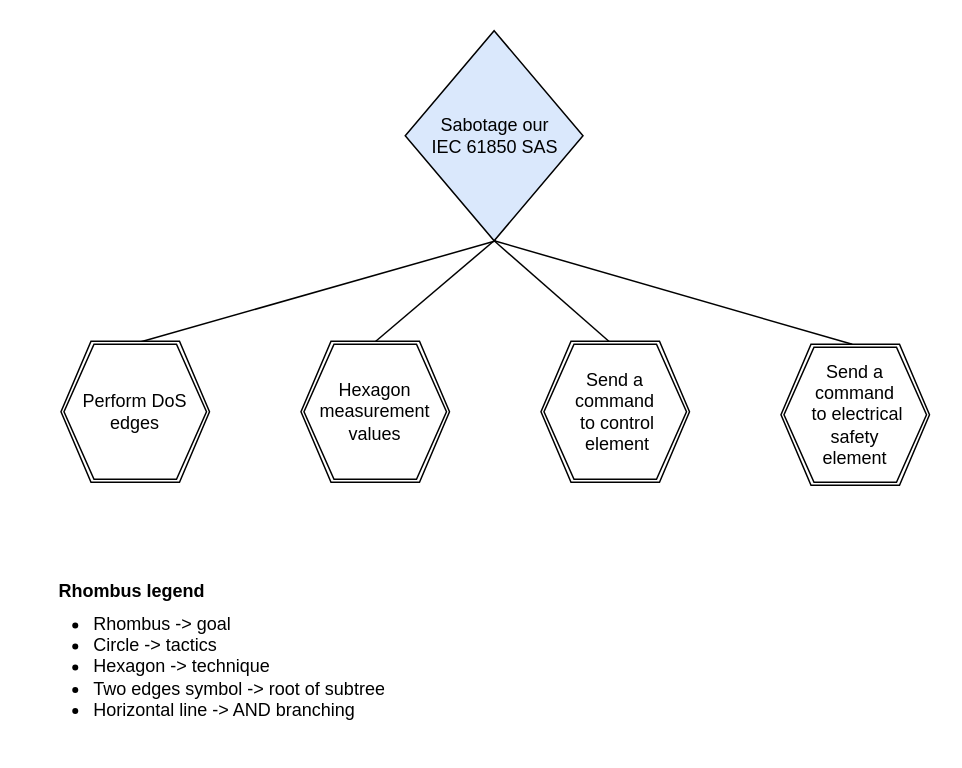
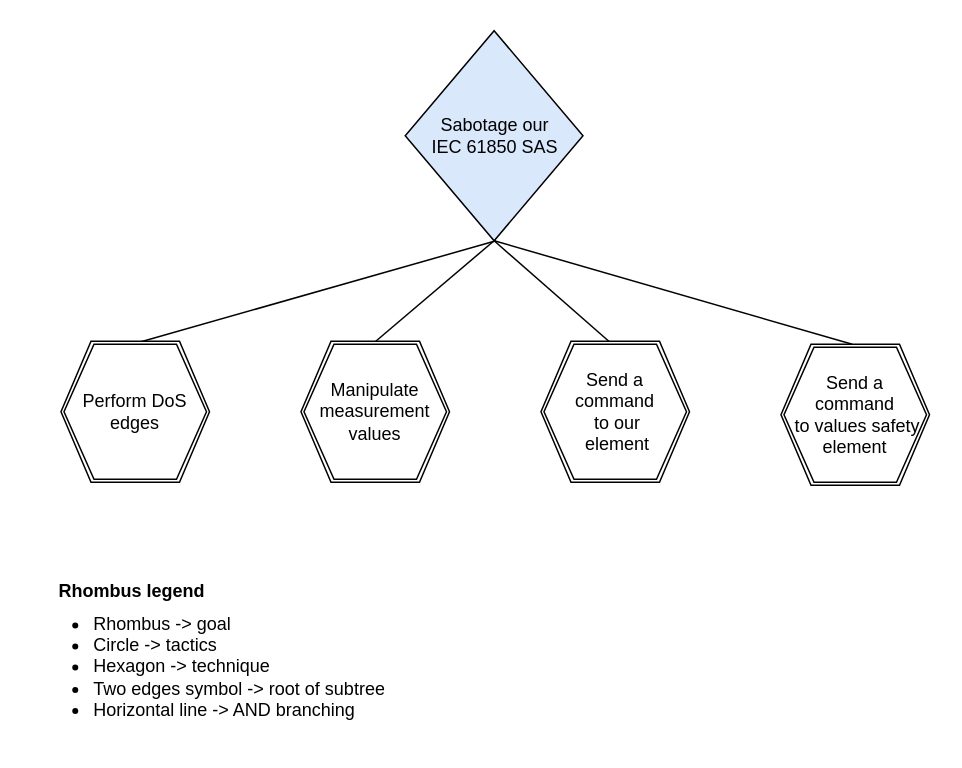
(375, 412) -> (375, 412)
(615, 412) -> (615, 412)
(855, 415) -> (855, 415)
